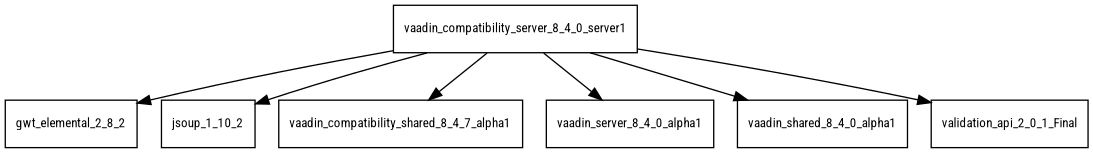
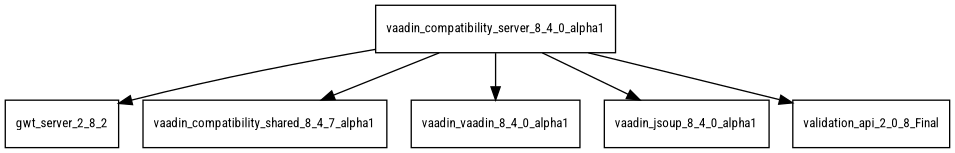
(515, 29) -> (496, 29)
(71, 124) -> (62, 124)
(208, 124) -> none
(630, 124) -> (496, 124)
(822, 124) -> (687, 124)
(1010, 124) -> (871, 124)
